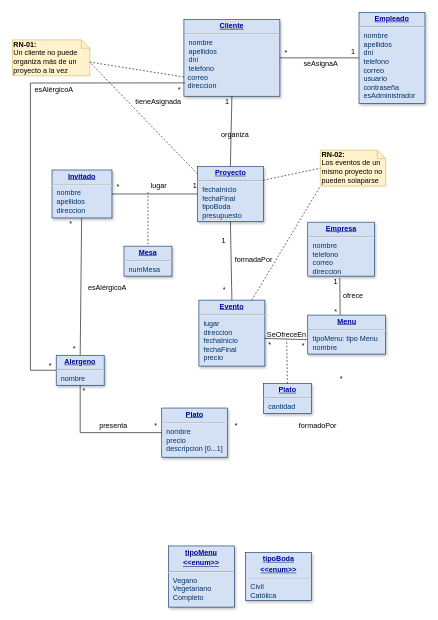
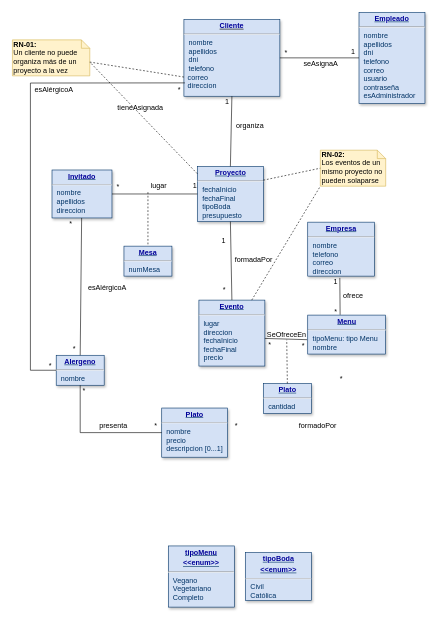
(158, 102) -> (140, 108)
(235, 135) -> (250, 126)
